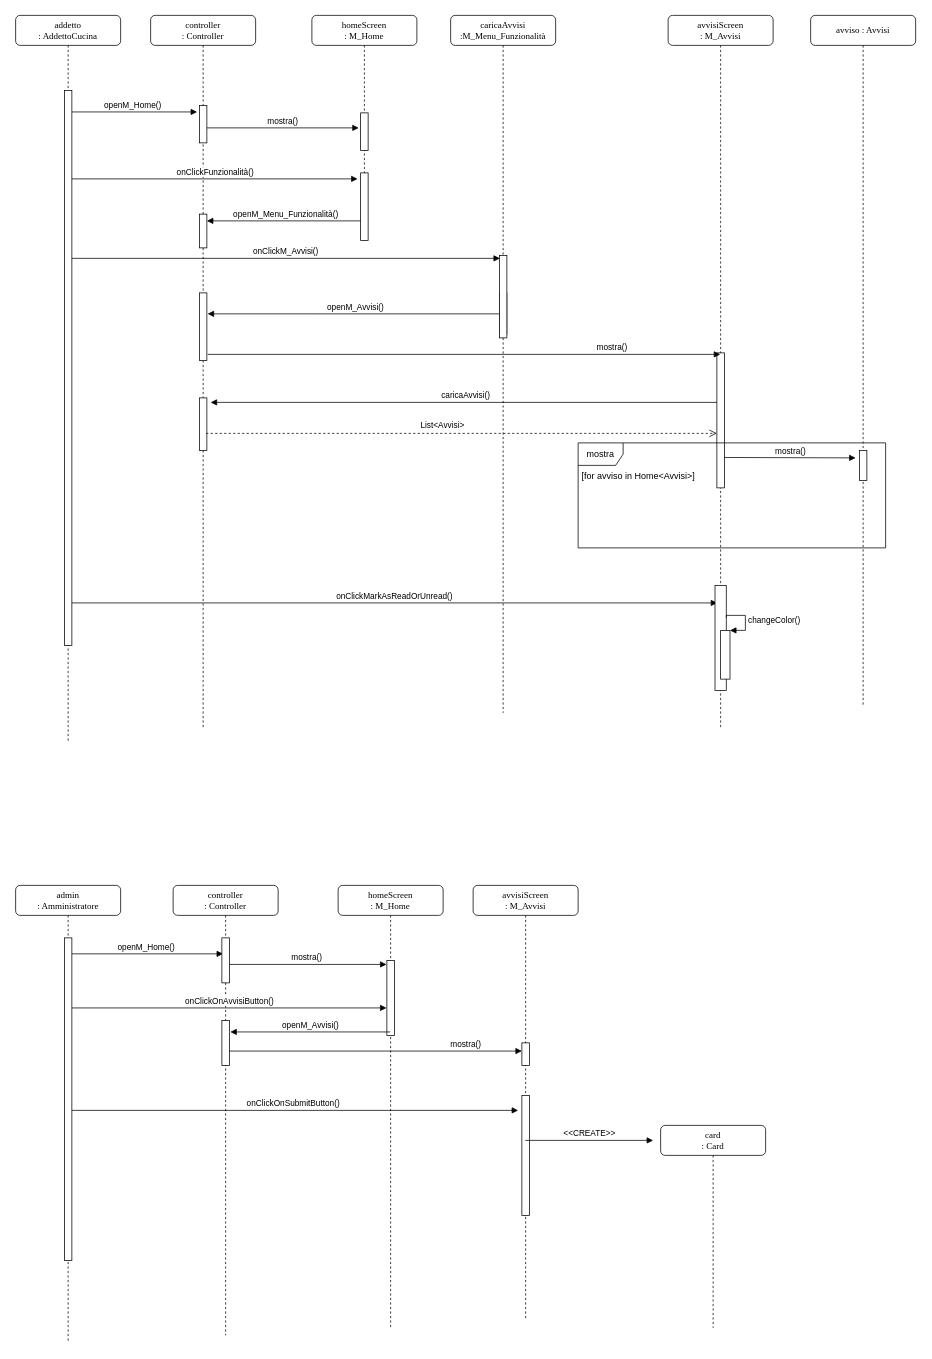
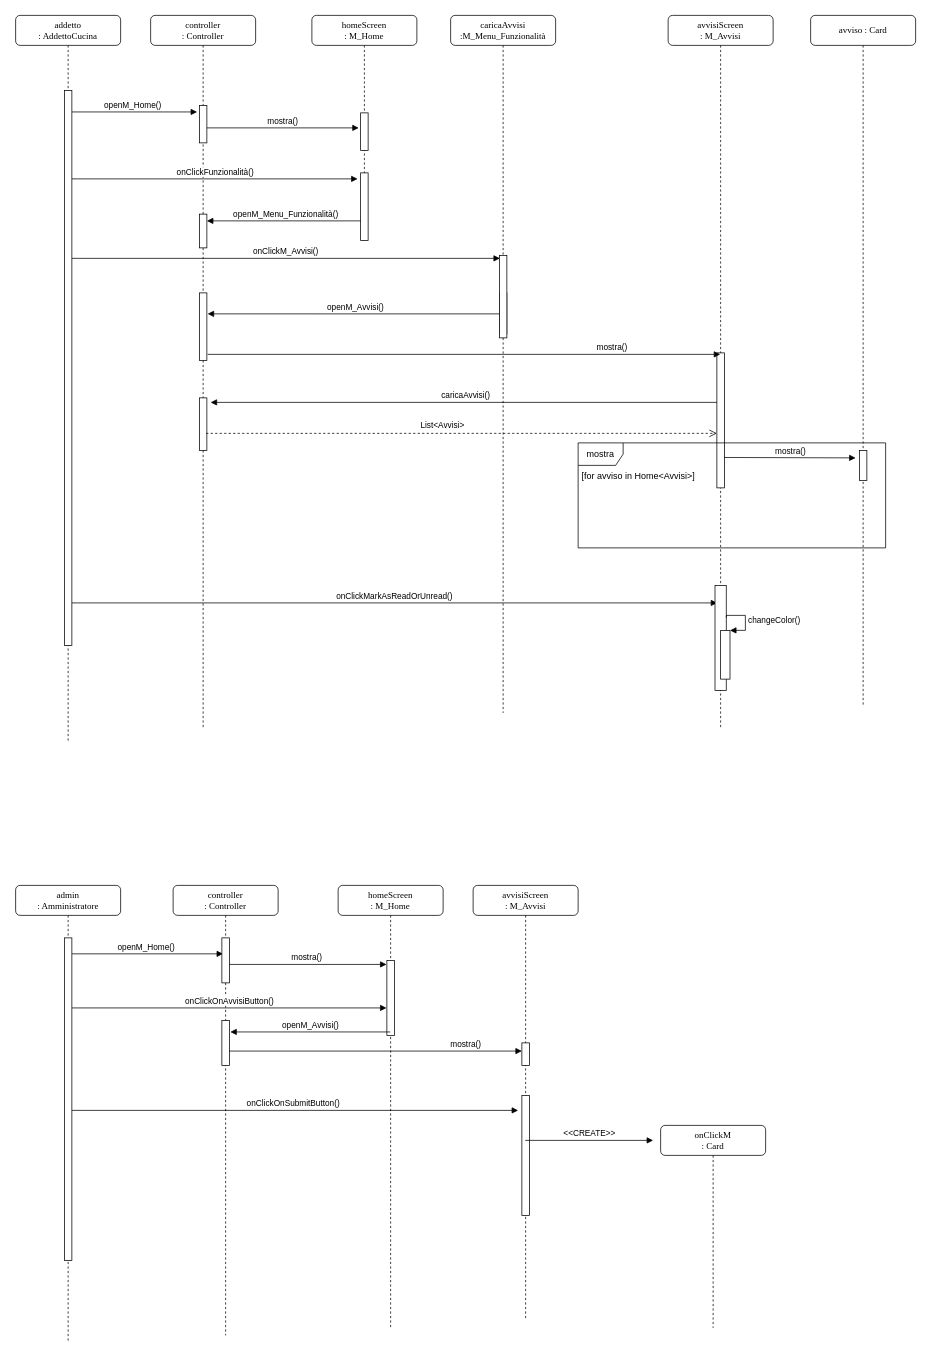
(863, 30) -> (863, 30)
(713, 1140) -> (713, 1140)
